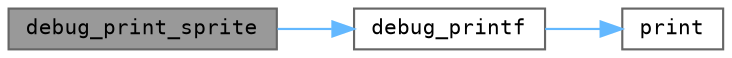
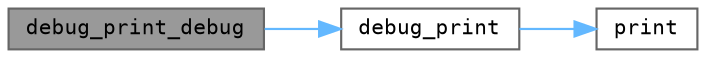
(143, 29) -> (136, 29)
(450, 29) -> (430, 29)
